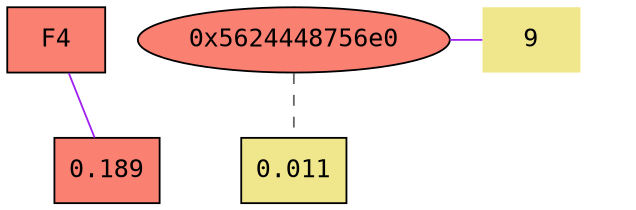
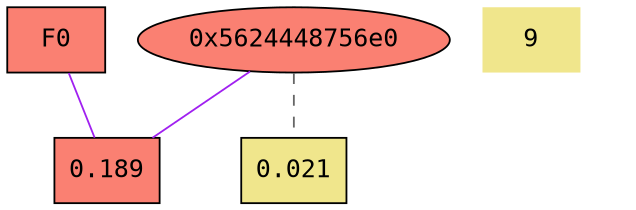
(56, 40) -> (56, 40)
(466, 40) -> (201, 105)
(294, 171) -> (294, 171)
